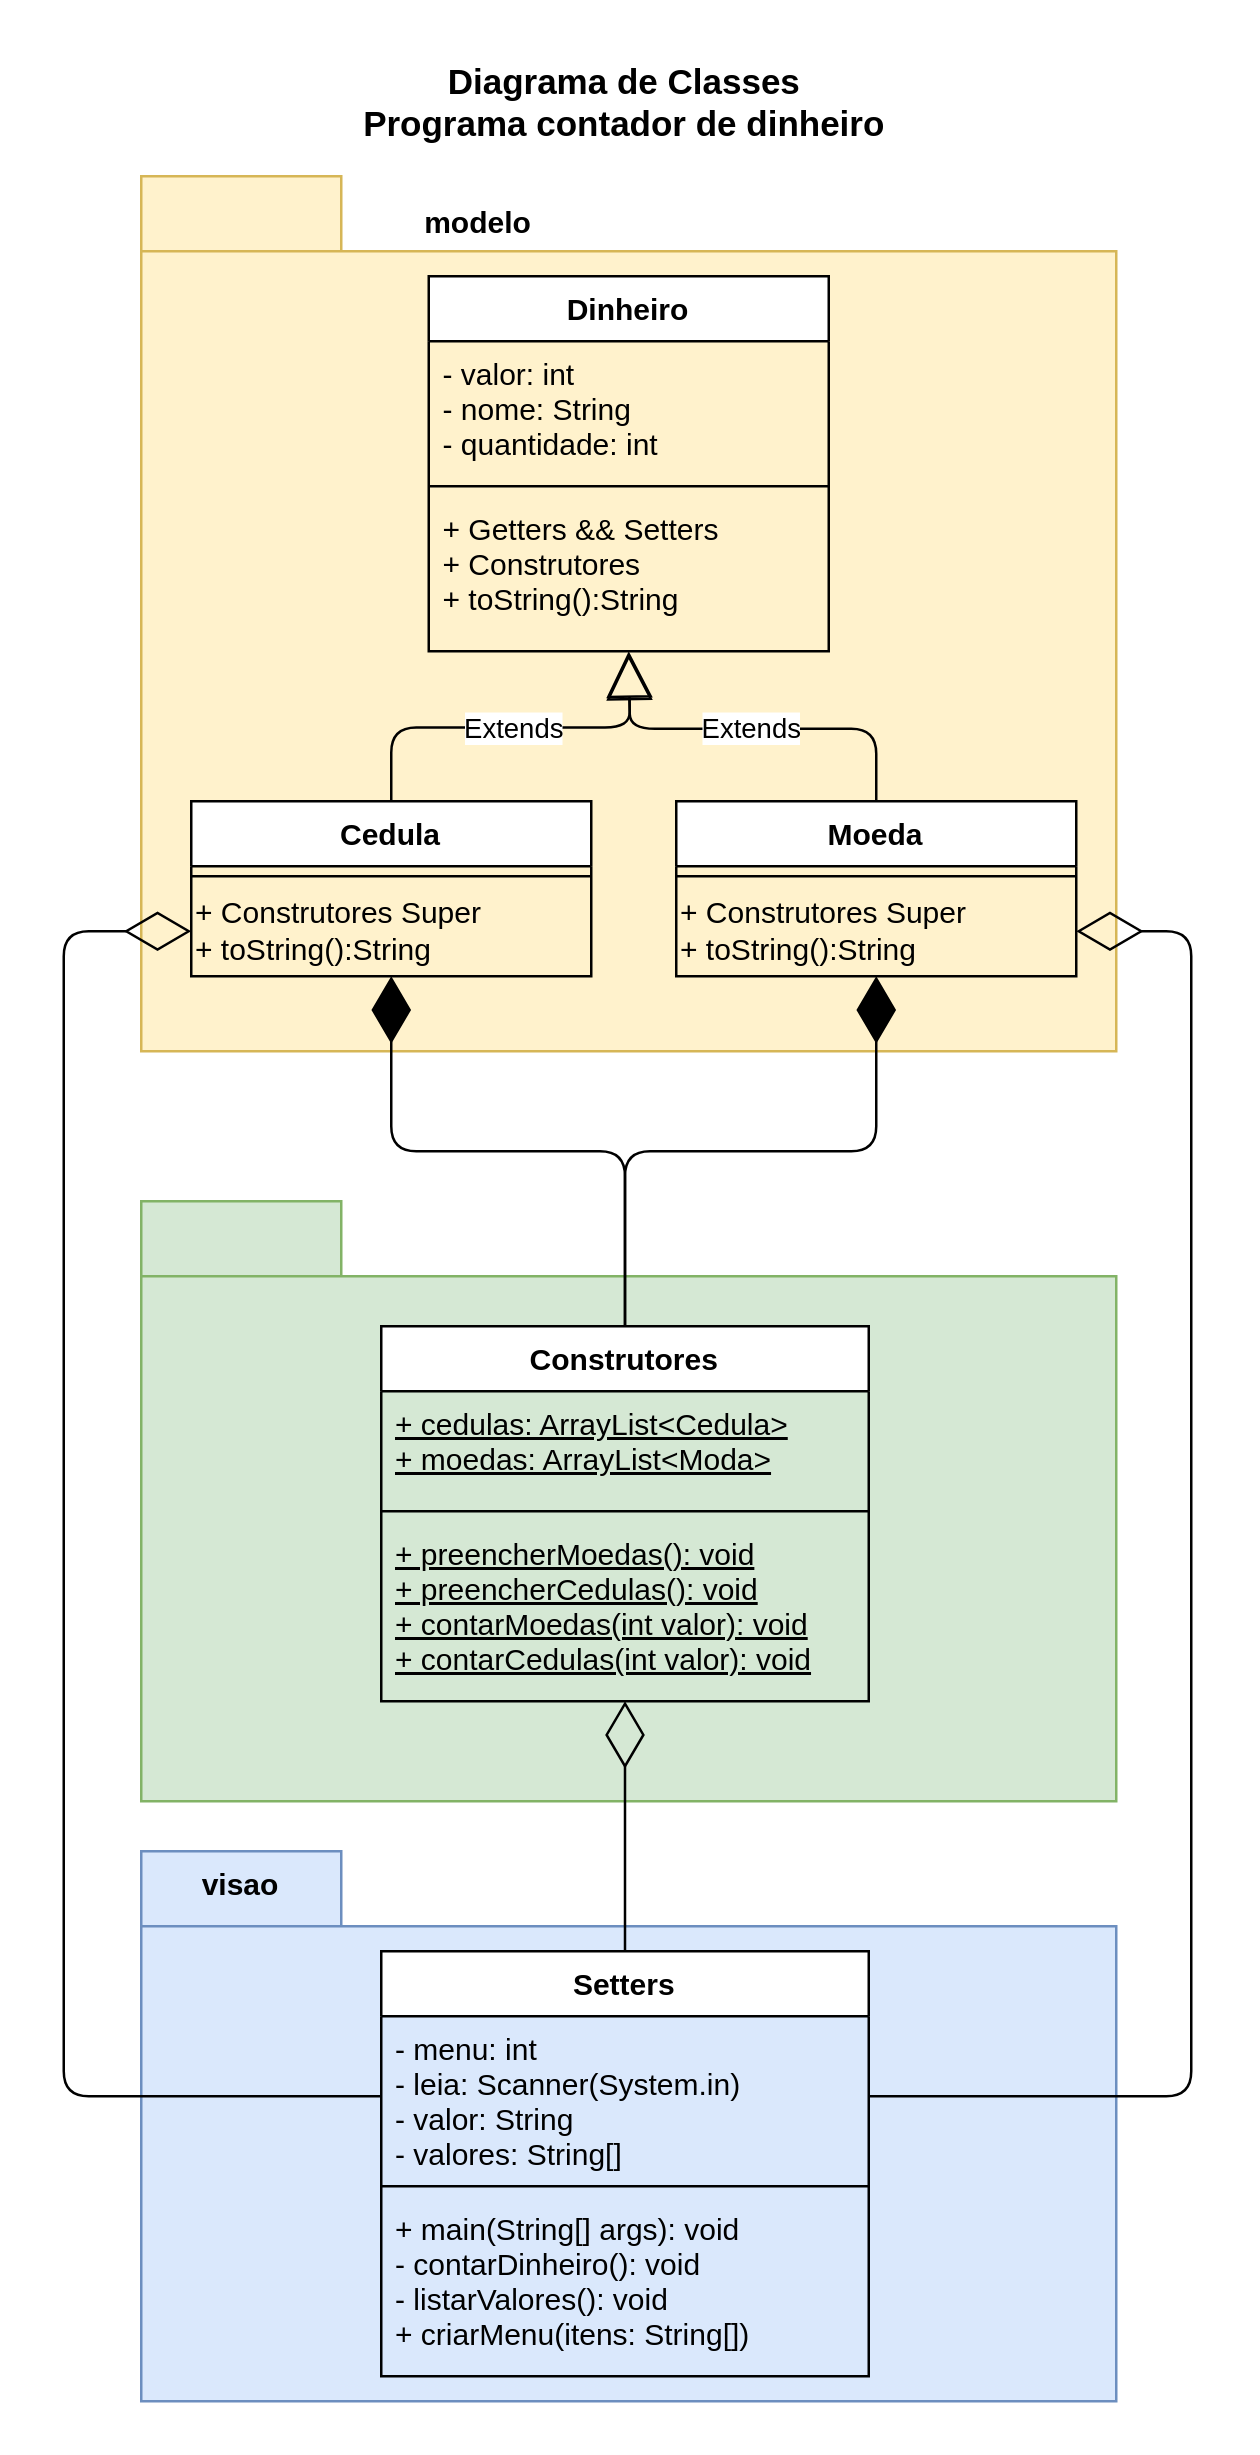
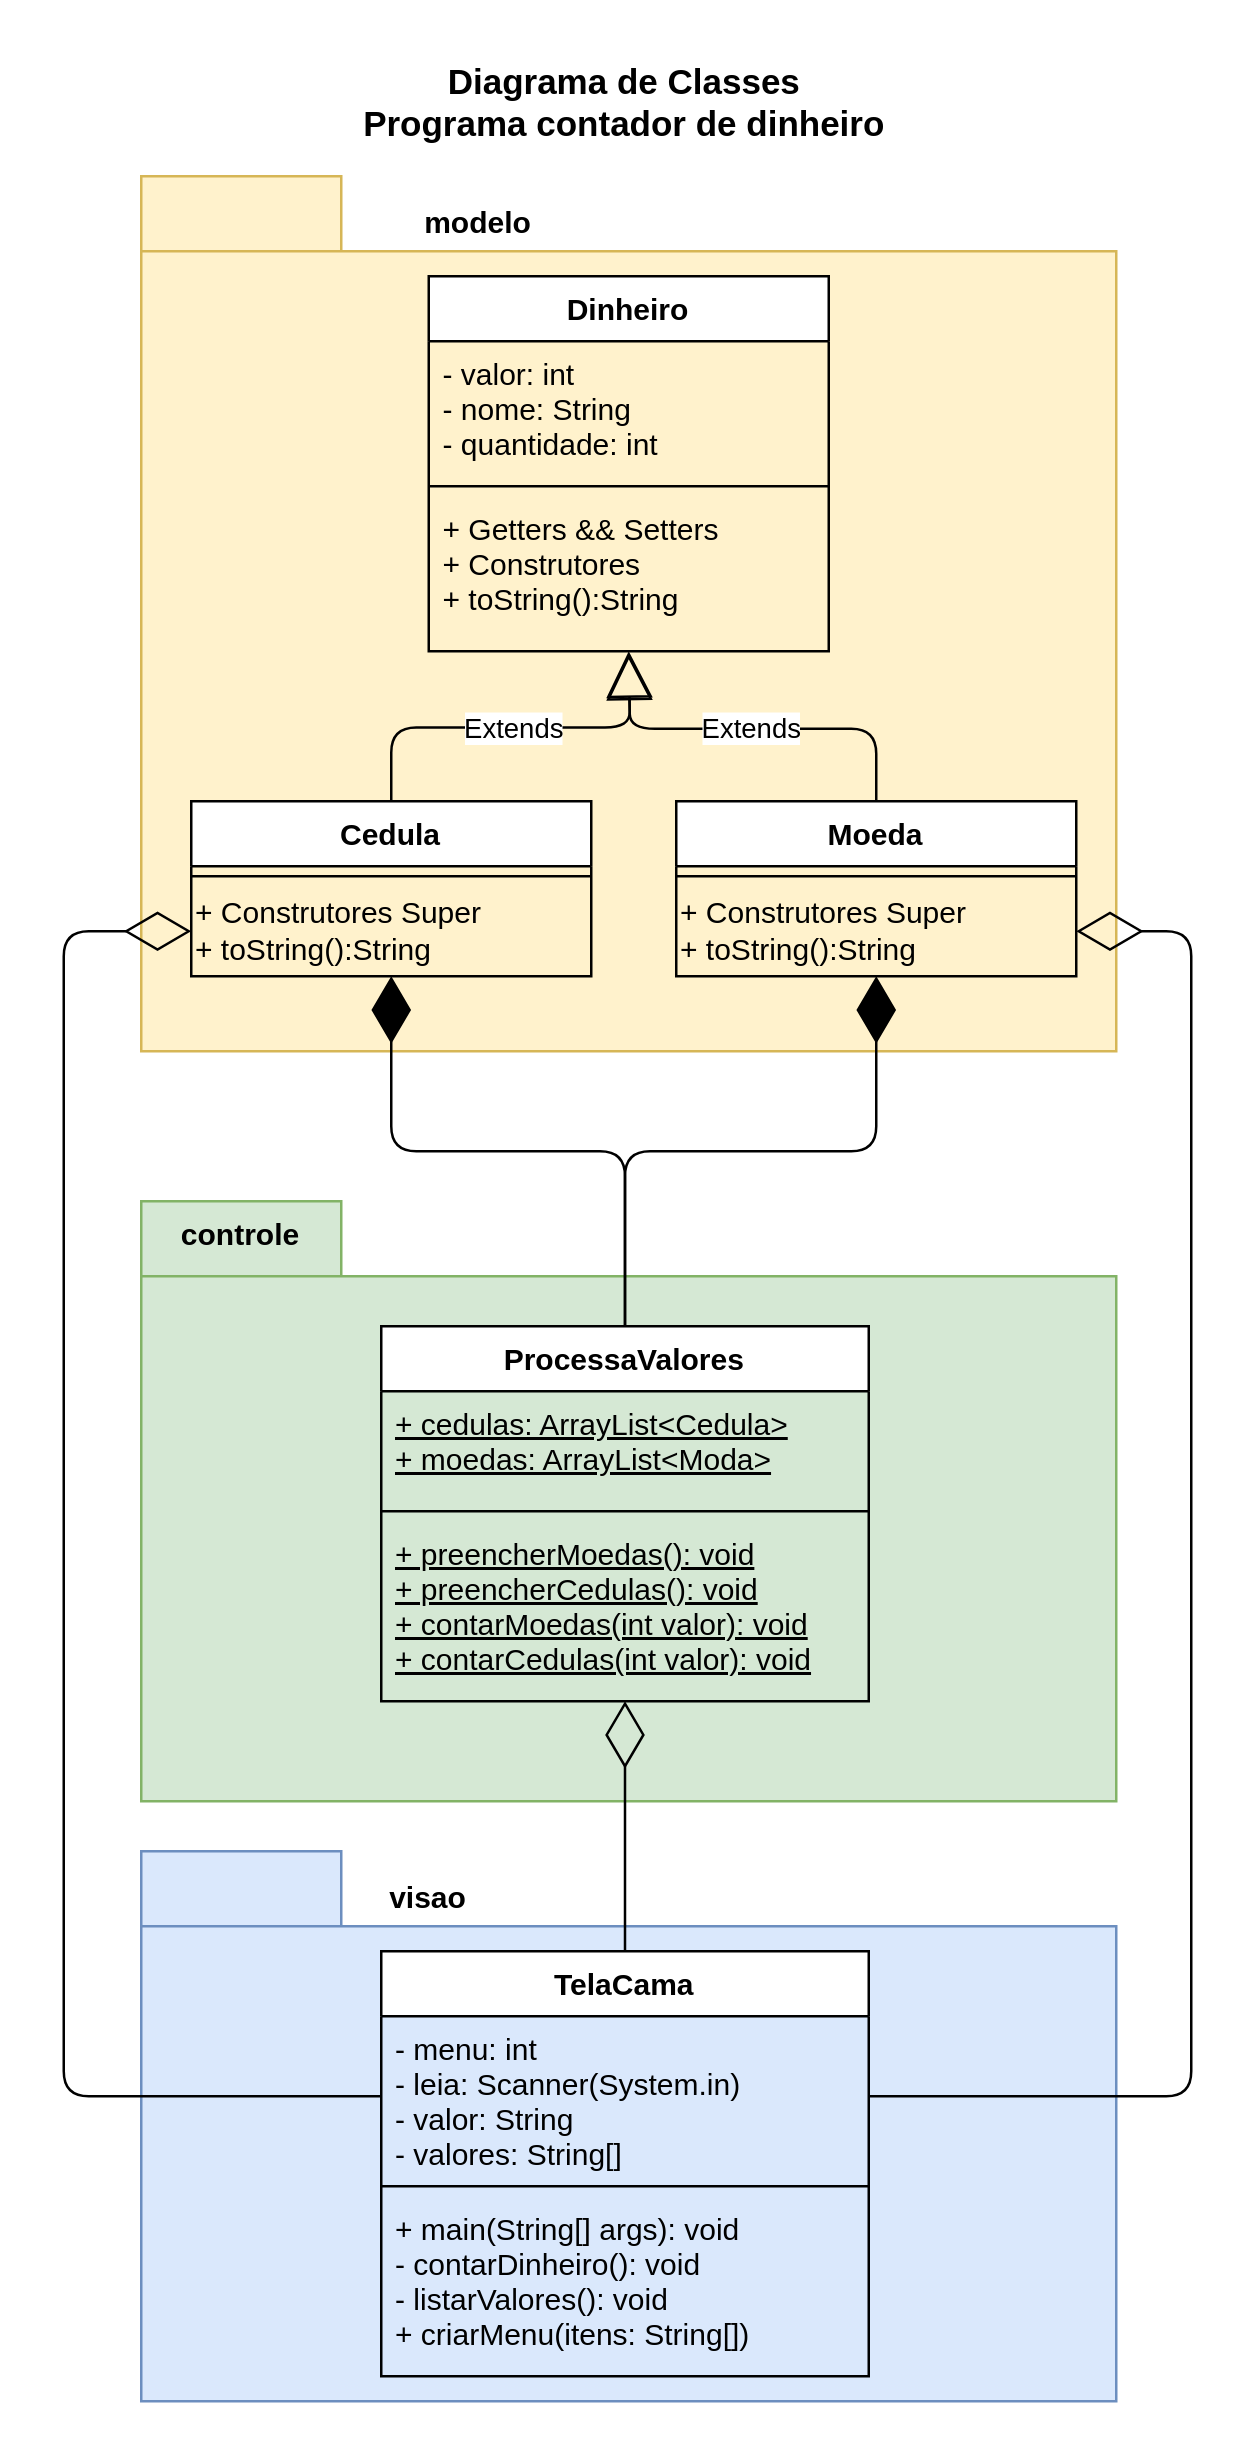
none -> (241, 1234)
(624, 1360) -> (624, 1360)
(241, 1884) -> (429, 1896)
(624, 1985) -> (624, 1985)
